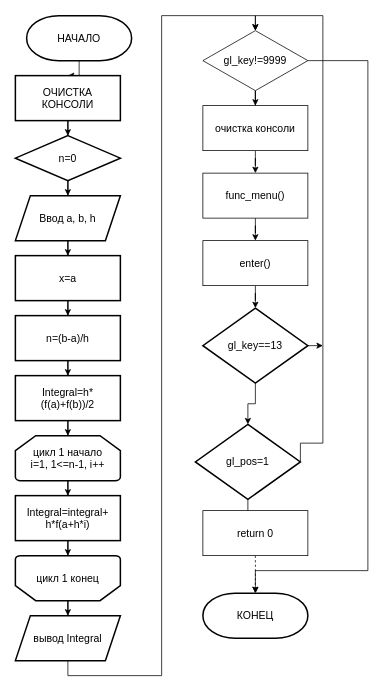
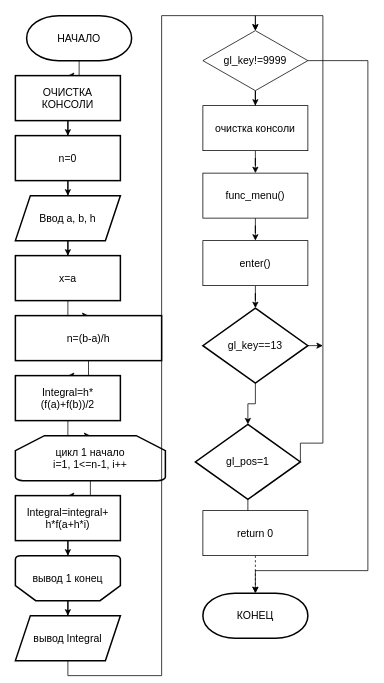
(68, 158) -> (68, 158)
(68, 338) -> (89, 338)
(68, 458) -> (90, 458)
(68, 578) -> (68, 578)
